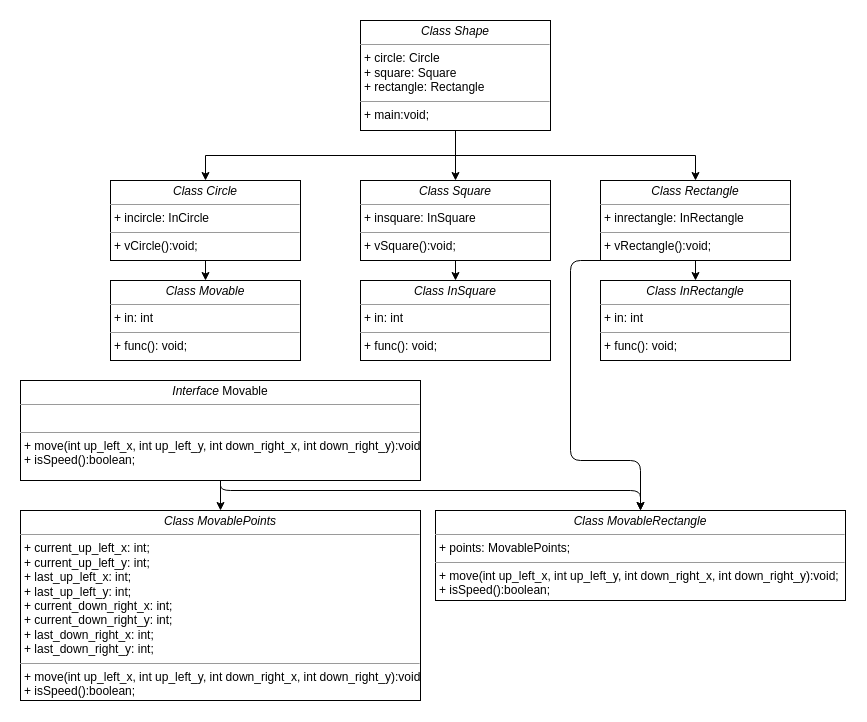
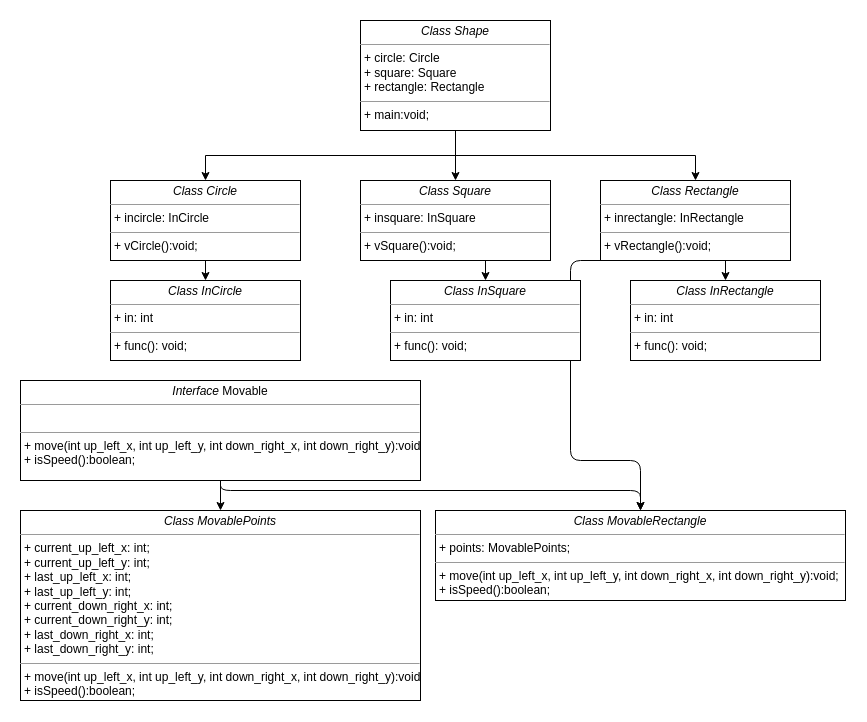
(153, 302) -> (153, 302)
(456, 321) -> (486, 321)
(696, 321) -> (726, 321)
